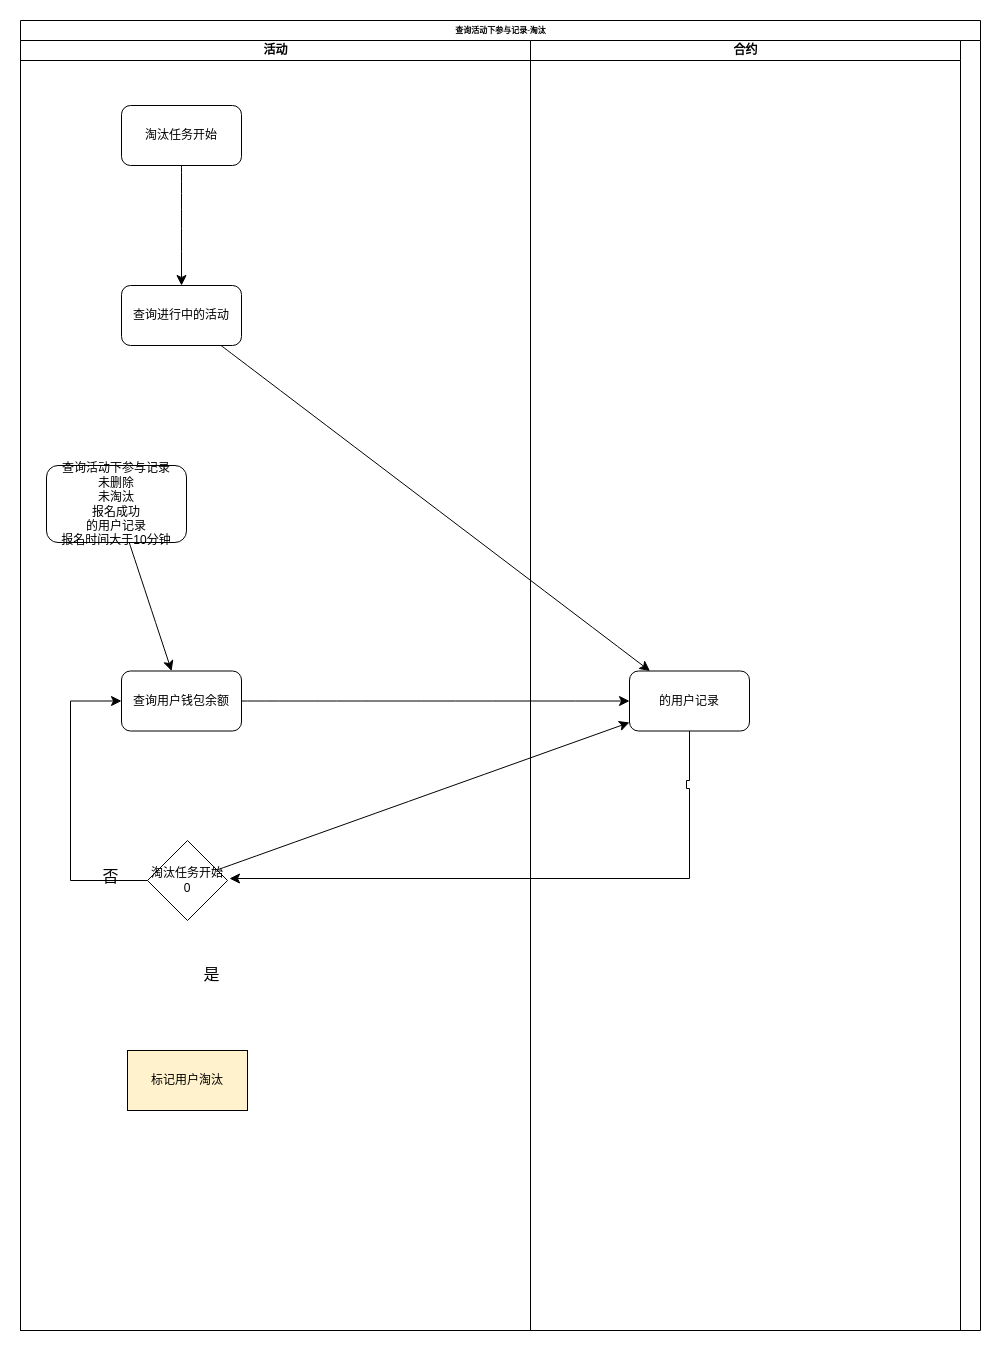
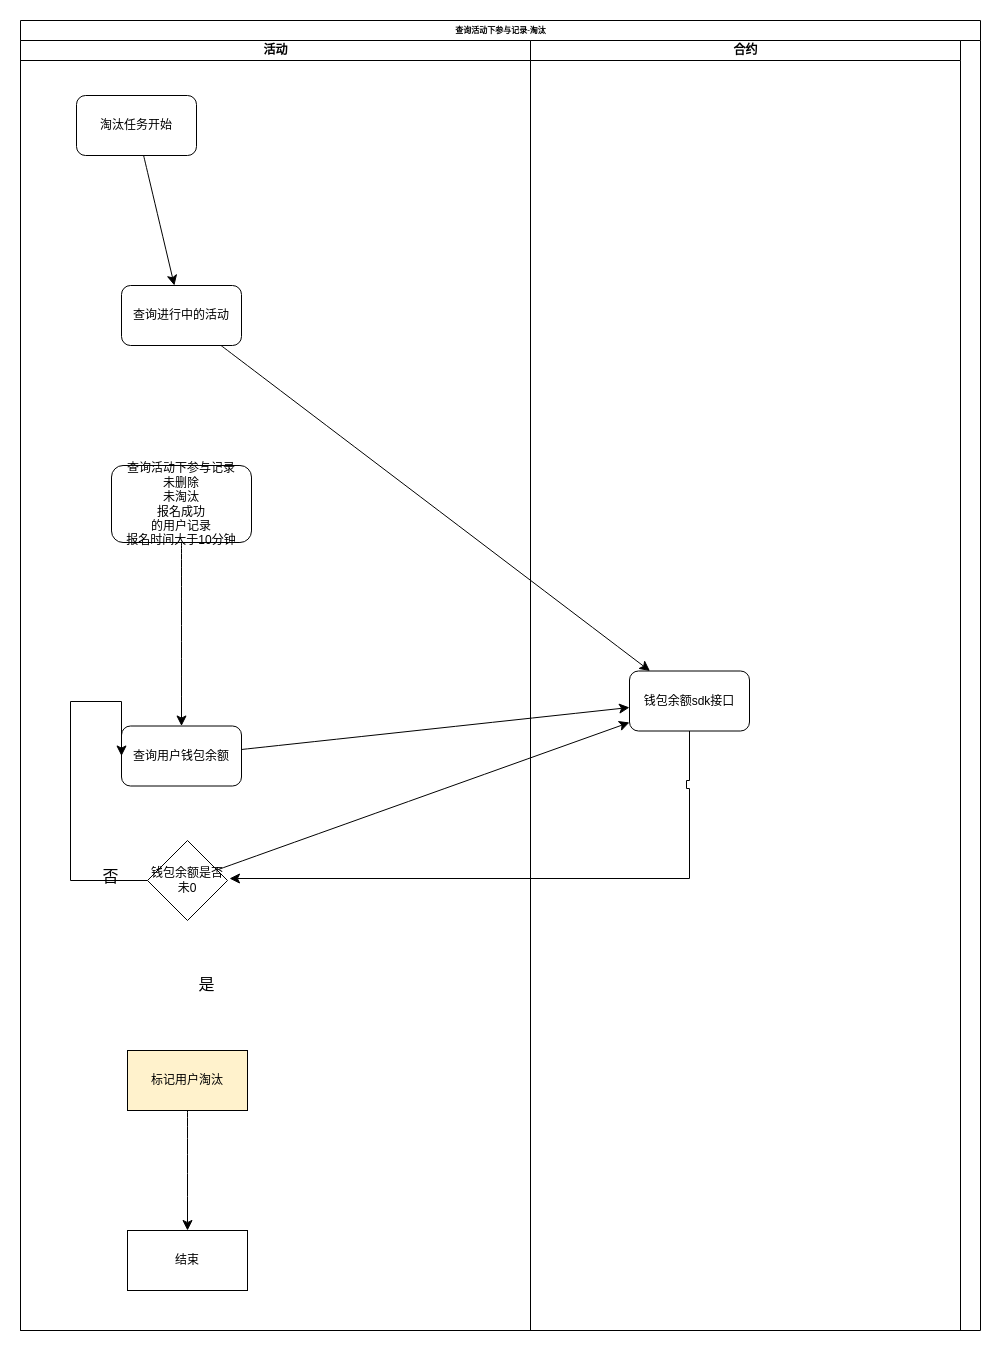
(182, 136) -> (137, 126)
(117, 504) -> (182, 504)
(182, 701) -> (182, 756)
(690, 702) -> (690, 702)
(188, 881) -> (188, 881)
(211, 975) -> (206, 985)
none -> (188, 1168)
none -> (188, 1261)
